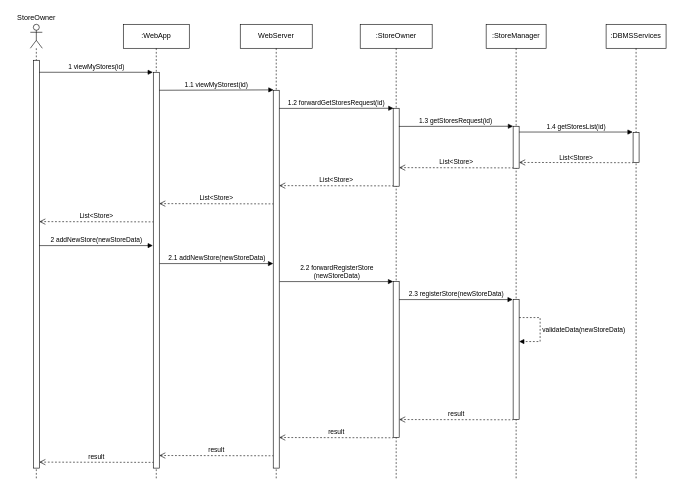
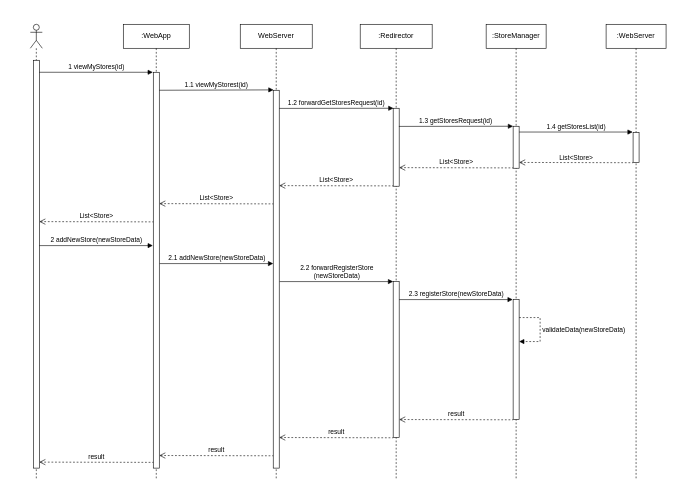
(36, 18) -> none
(396, 36) -> (396, 36)
(636, 36) -> (636, 36)
